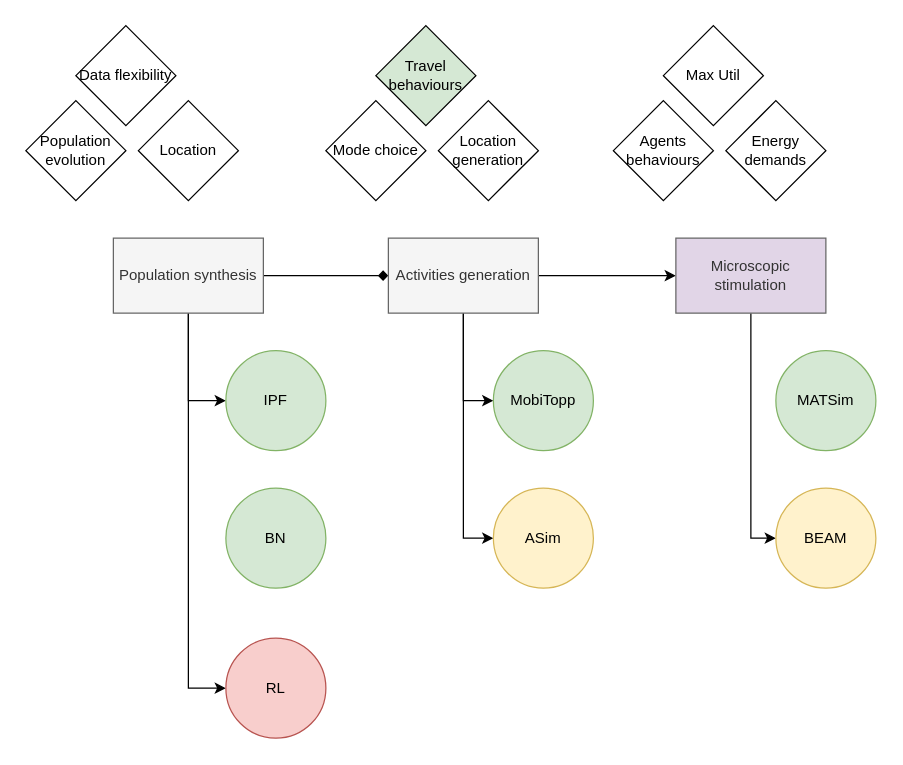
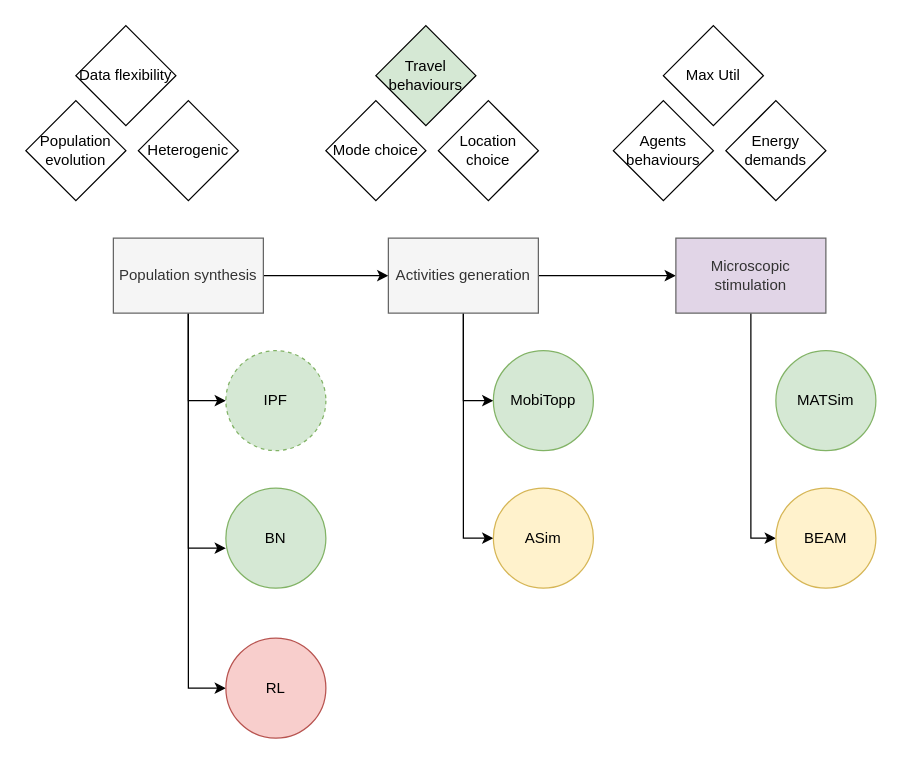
(188, 151) -> (188, 151)
(488, 151) -> (488, 151)
(377, 276) -> (378, 276)
(276, 401) -> (276, 401)
none -> (204, 548)
